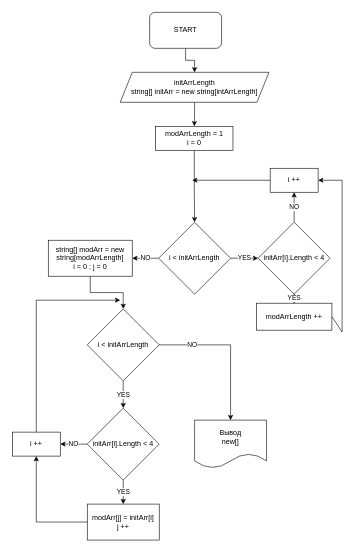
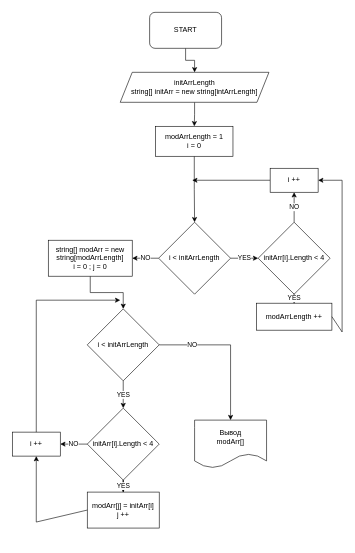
(194, 138) -> (194, 141)
(231, 437) -> (231, 437)
(123, 522) -> (123, 510)
